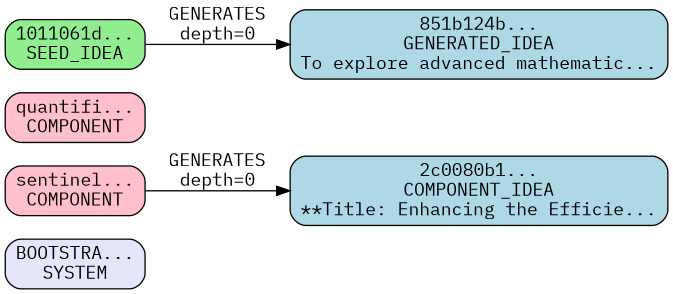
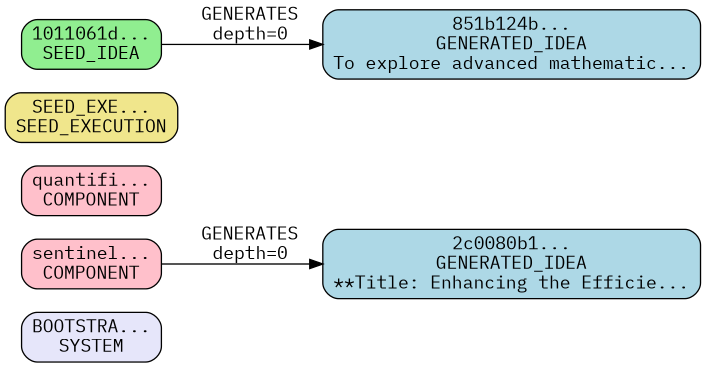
none -> (91, 118)
(479, 191) -> (512, 264)
